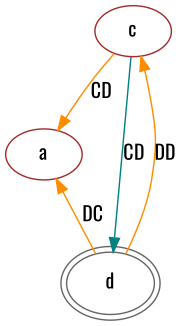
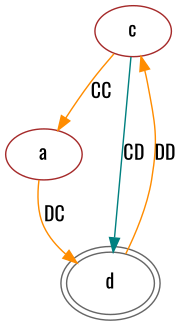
(102, 93) -> (102, 93)
(79, 223) -> (42, 221)
